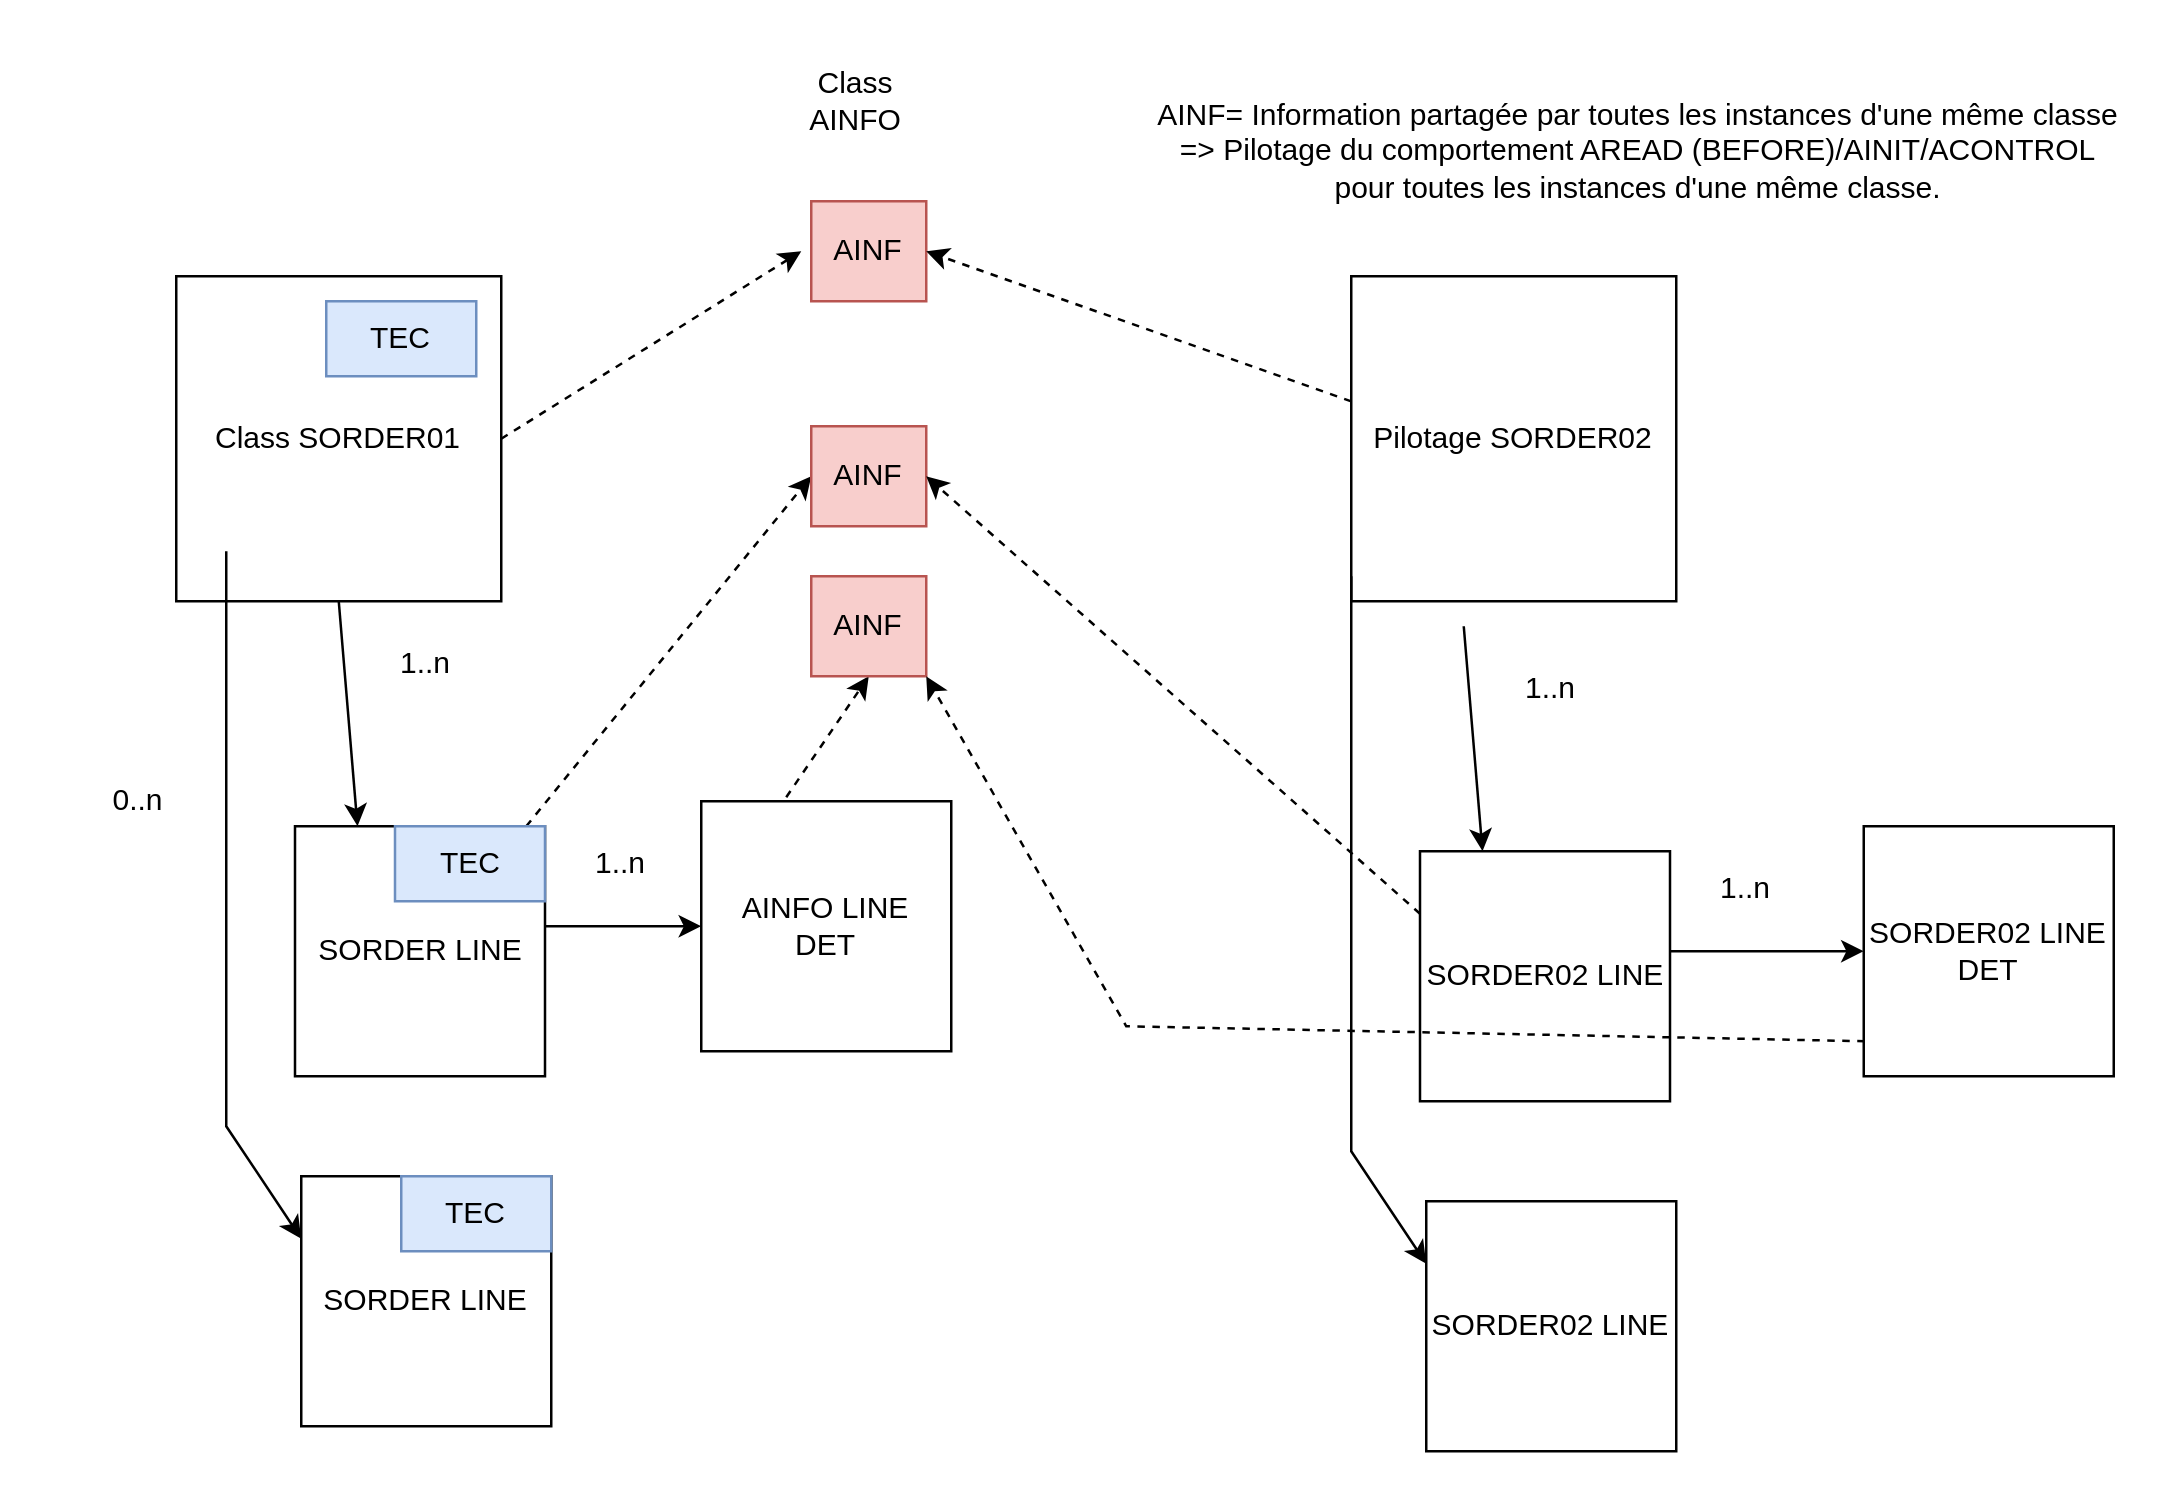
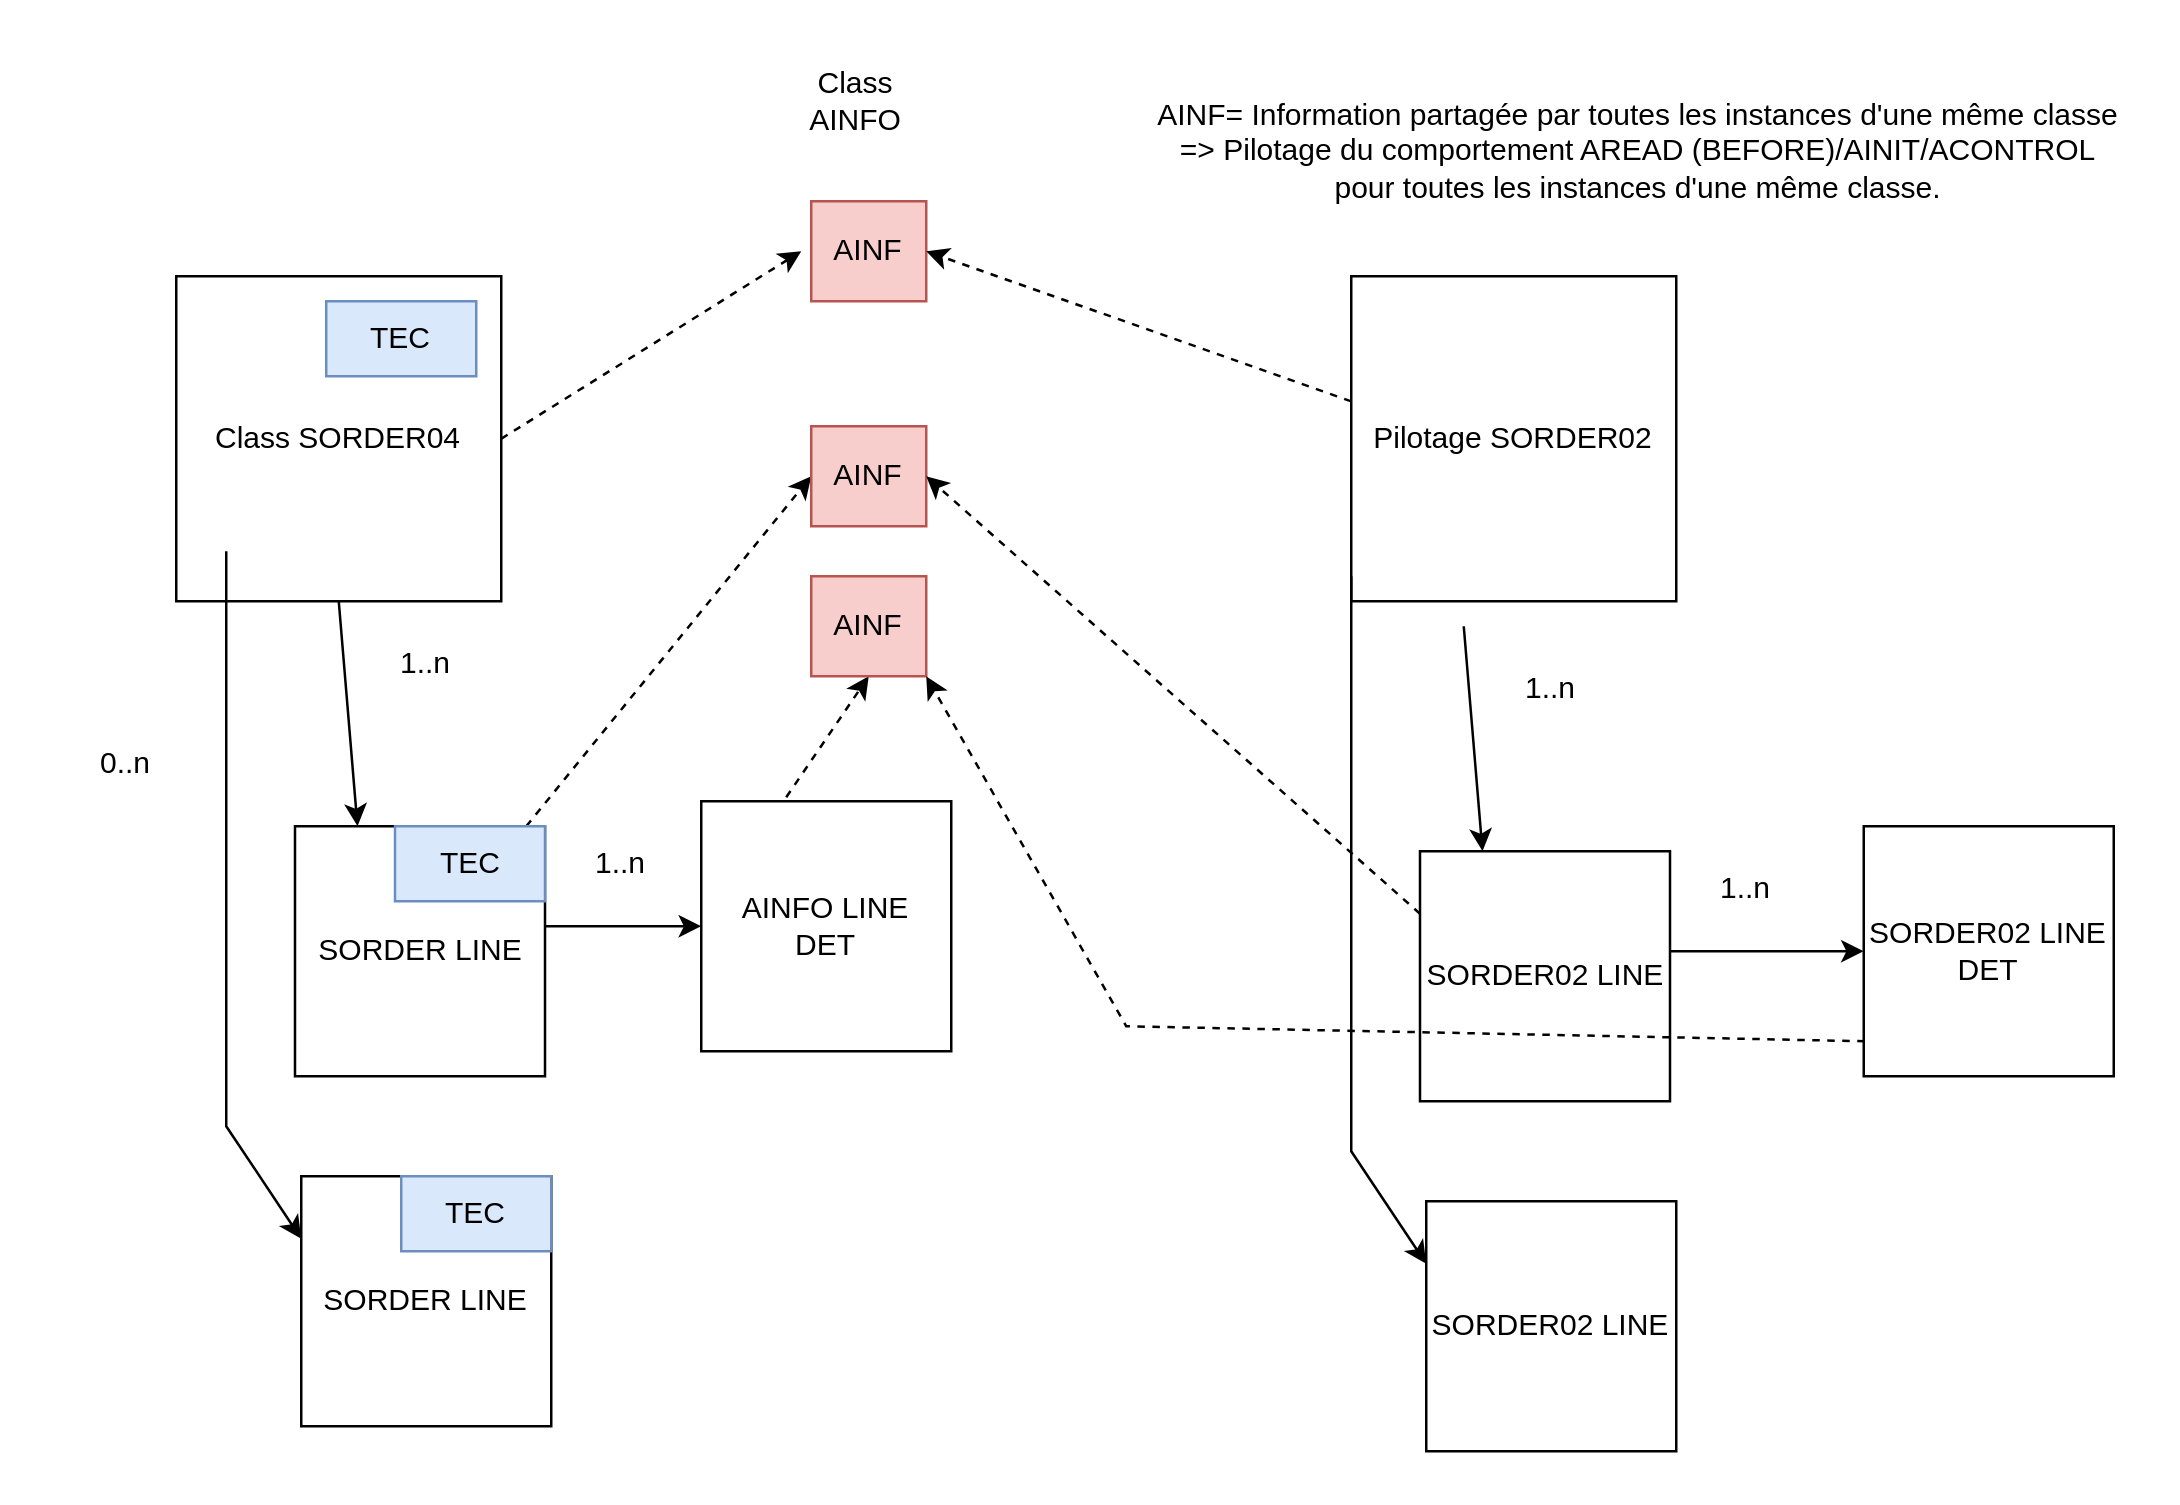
(339, 439) -> (339, 439)
(139, 801) -> (126, 764)
